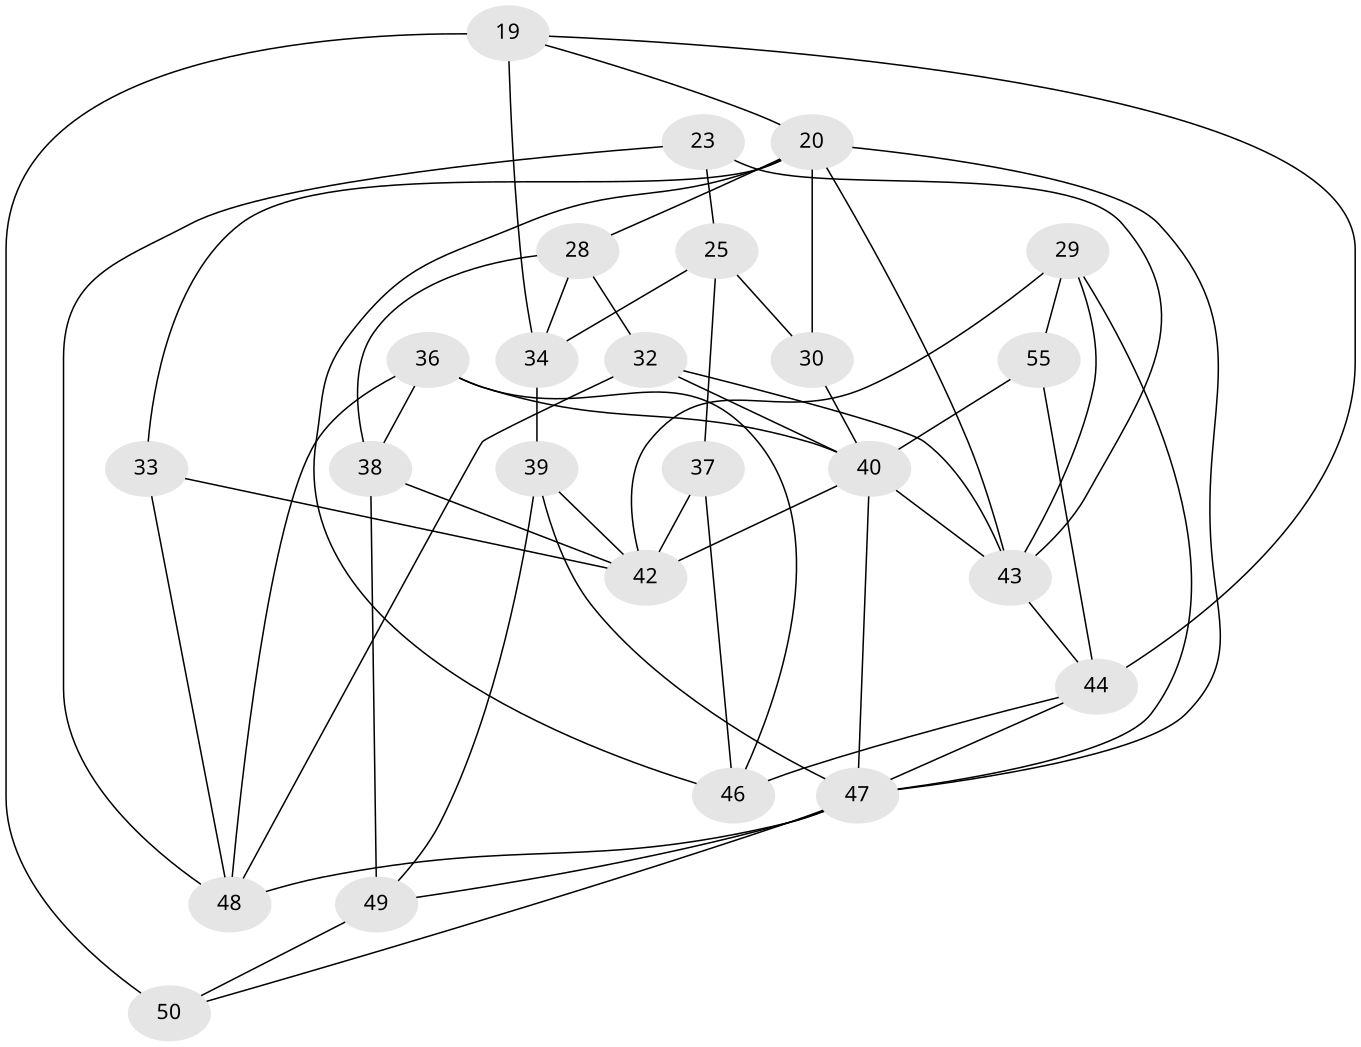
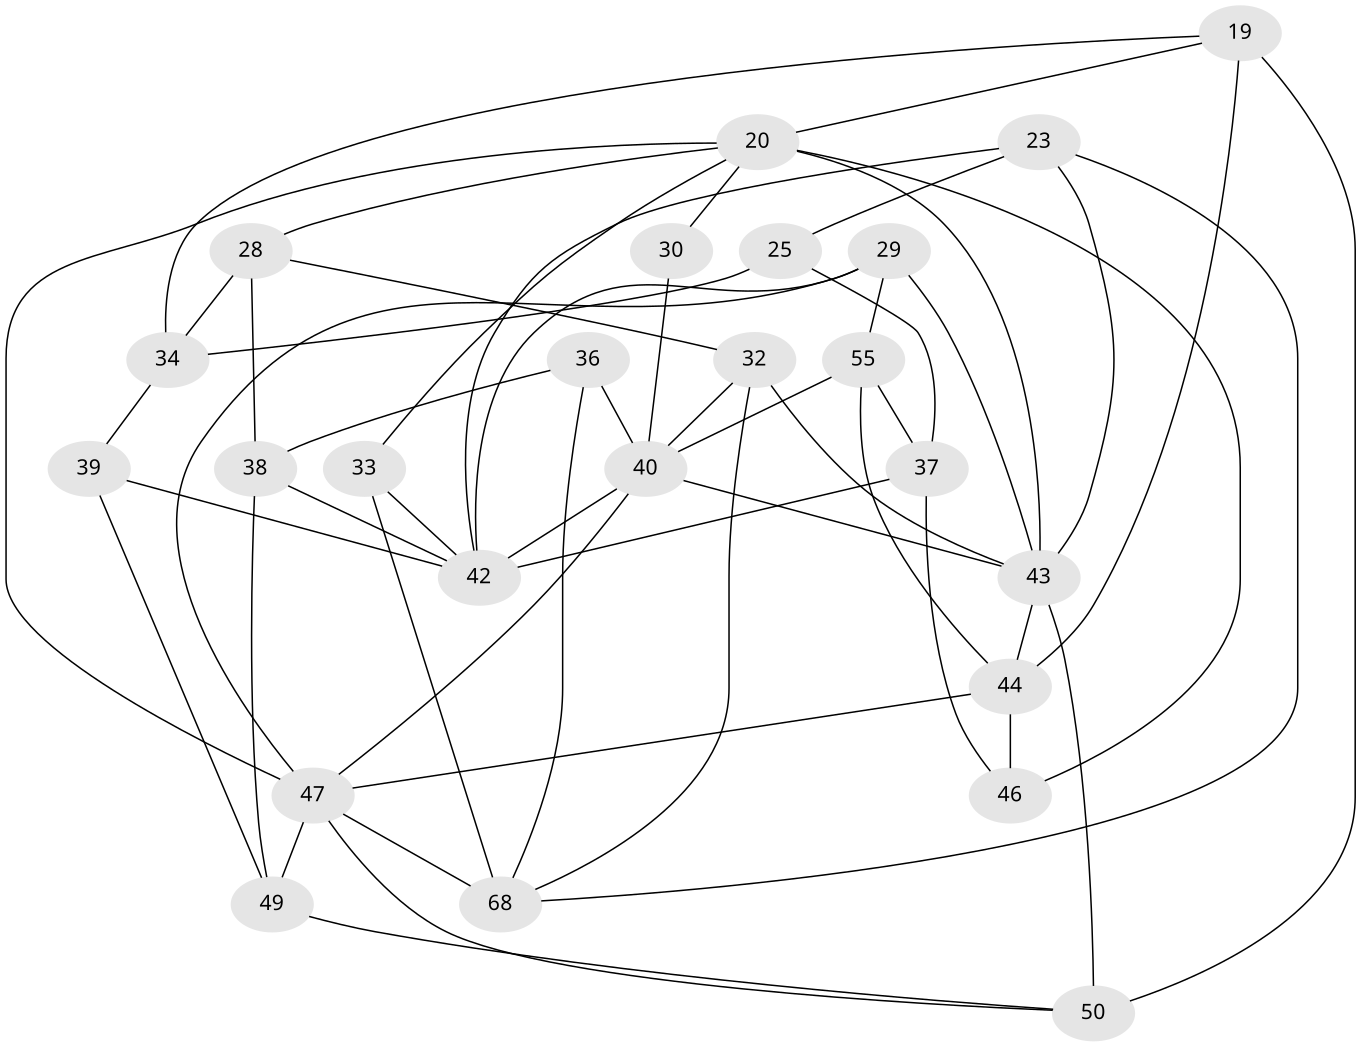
none -> (672, 205)
(765, 306) -> none
none -> (895, 414)
(764, 453) -> none
(652, 667) -> none
none -> (1084, 794)
(230, 904) -> (501, 904)
